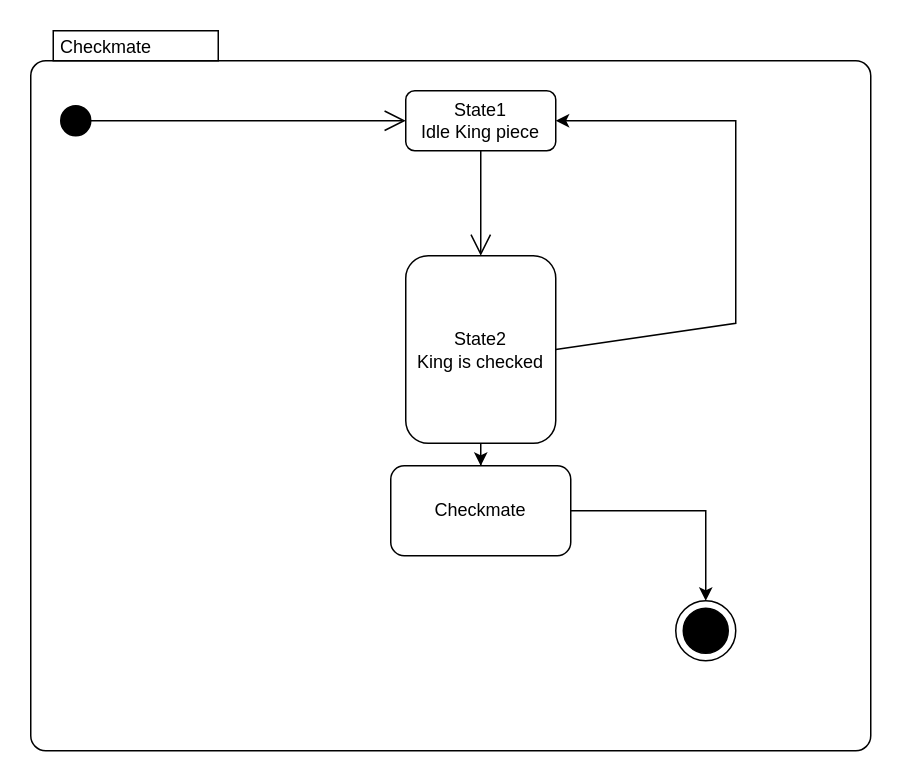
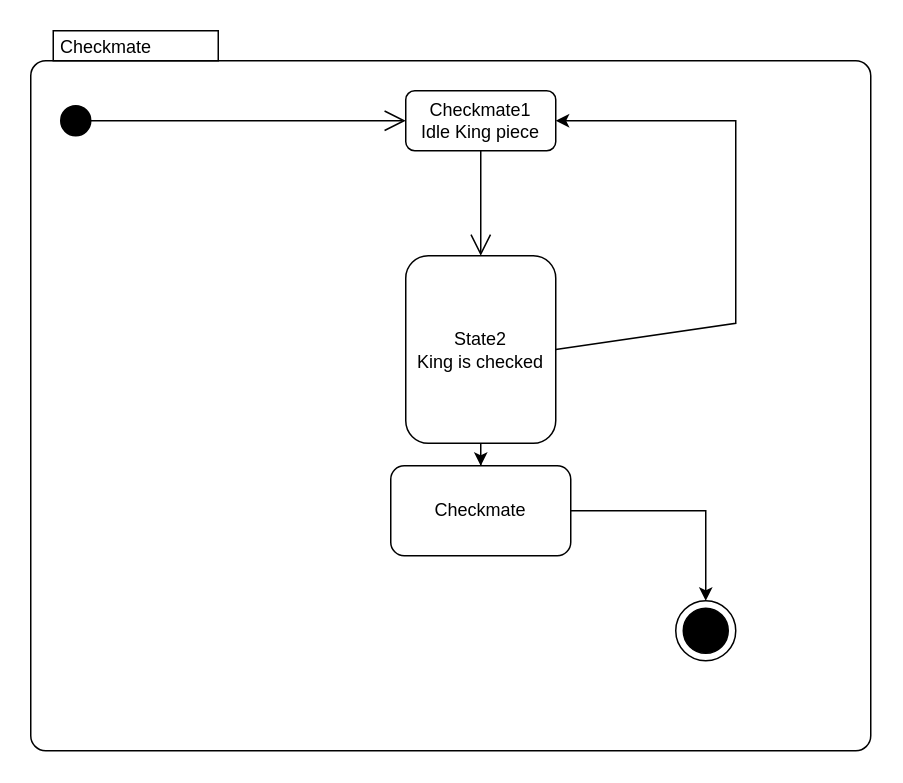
(481, 121) -> (481, 121)
